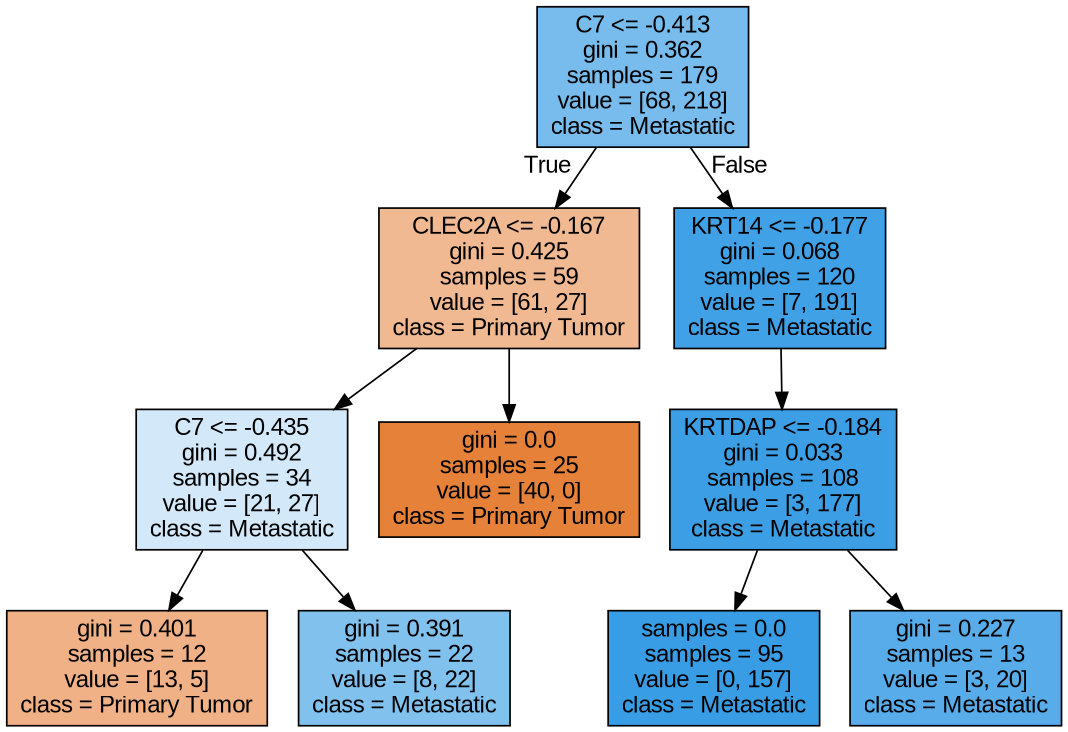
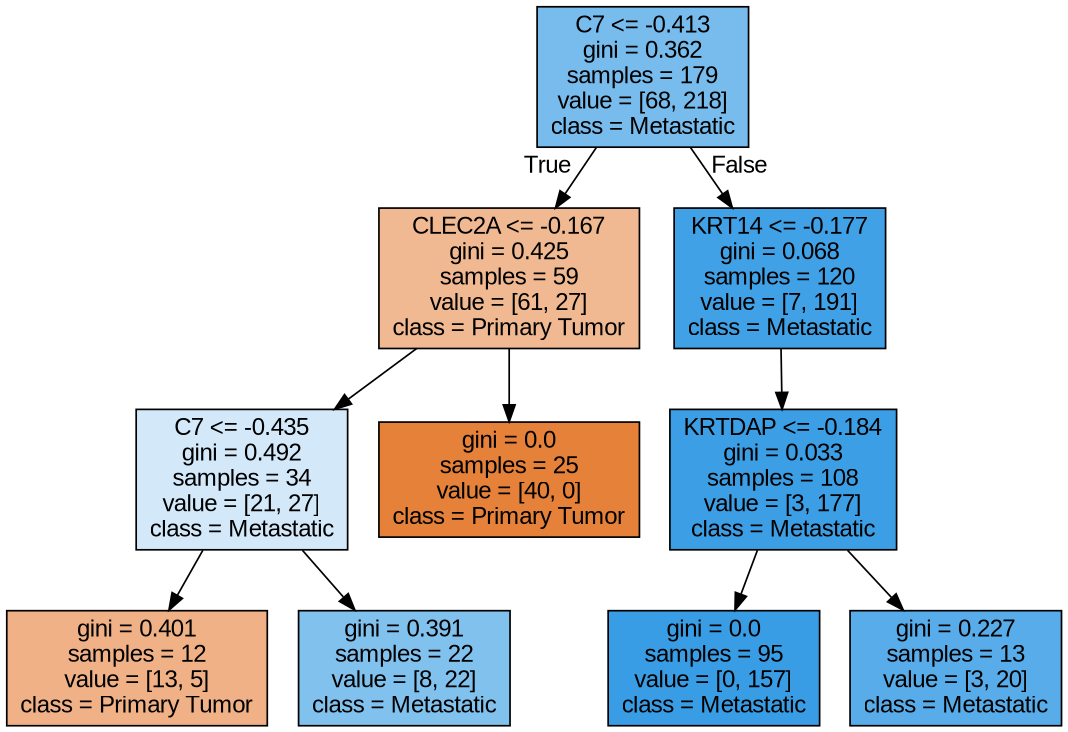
(714, 668) -> (714, 668)
